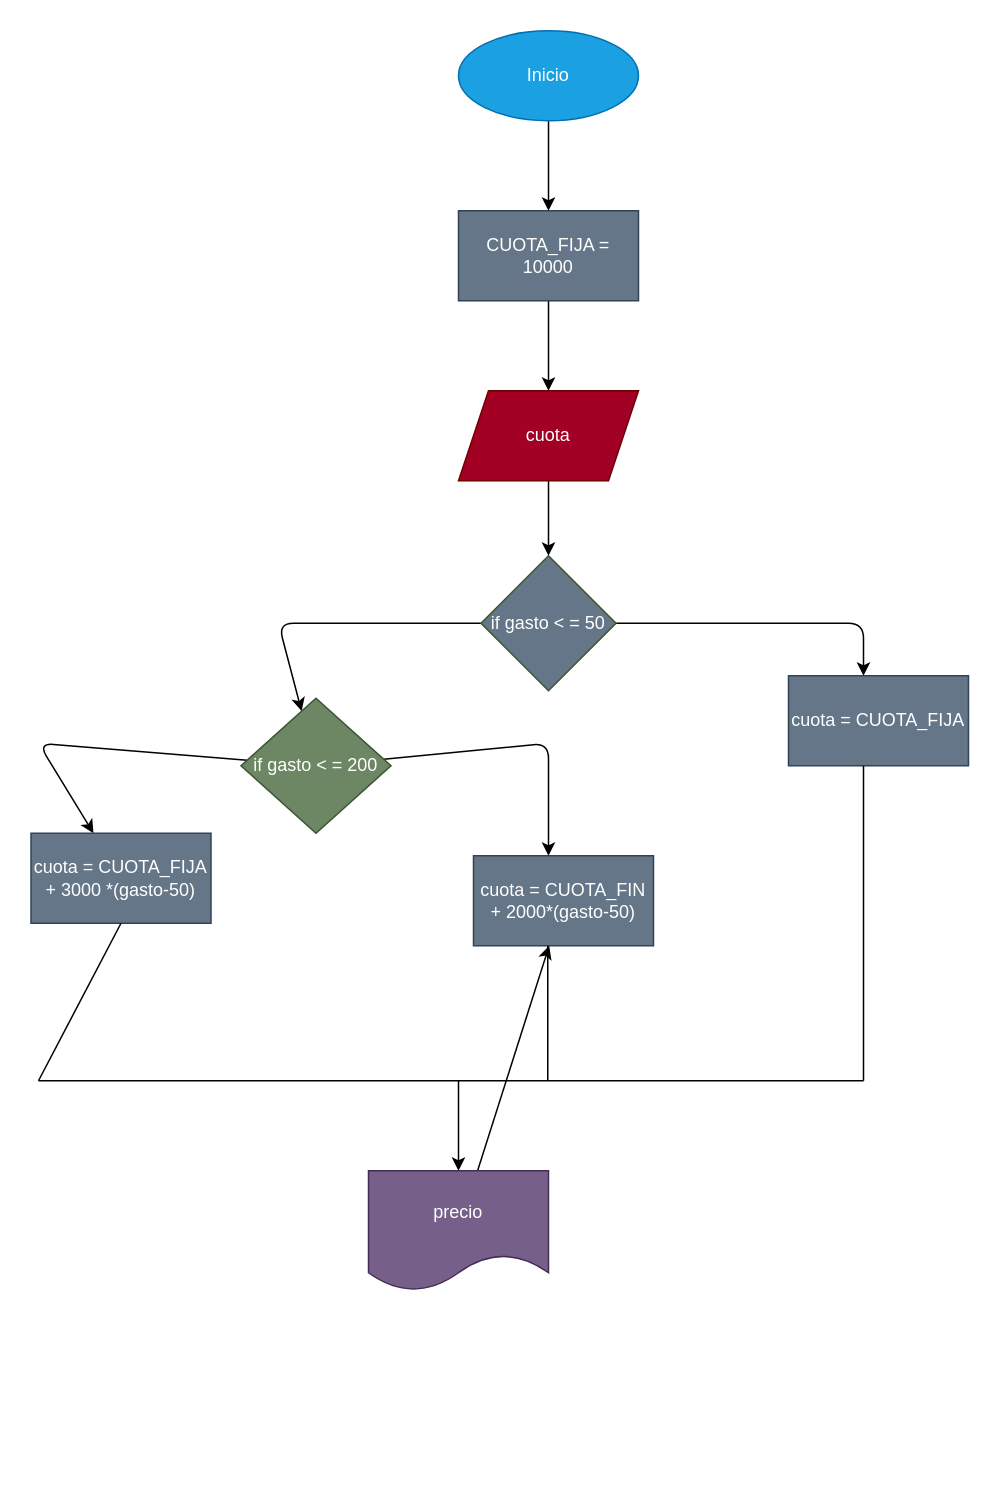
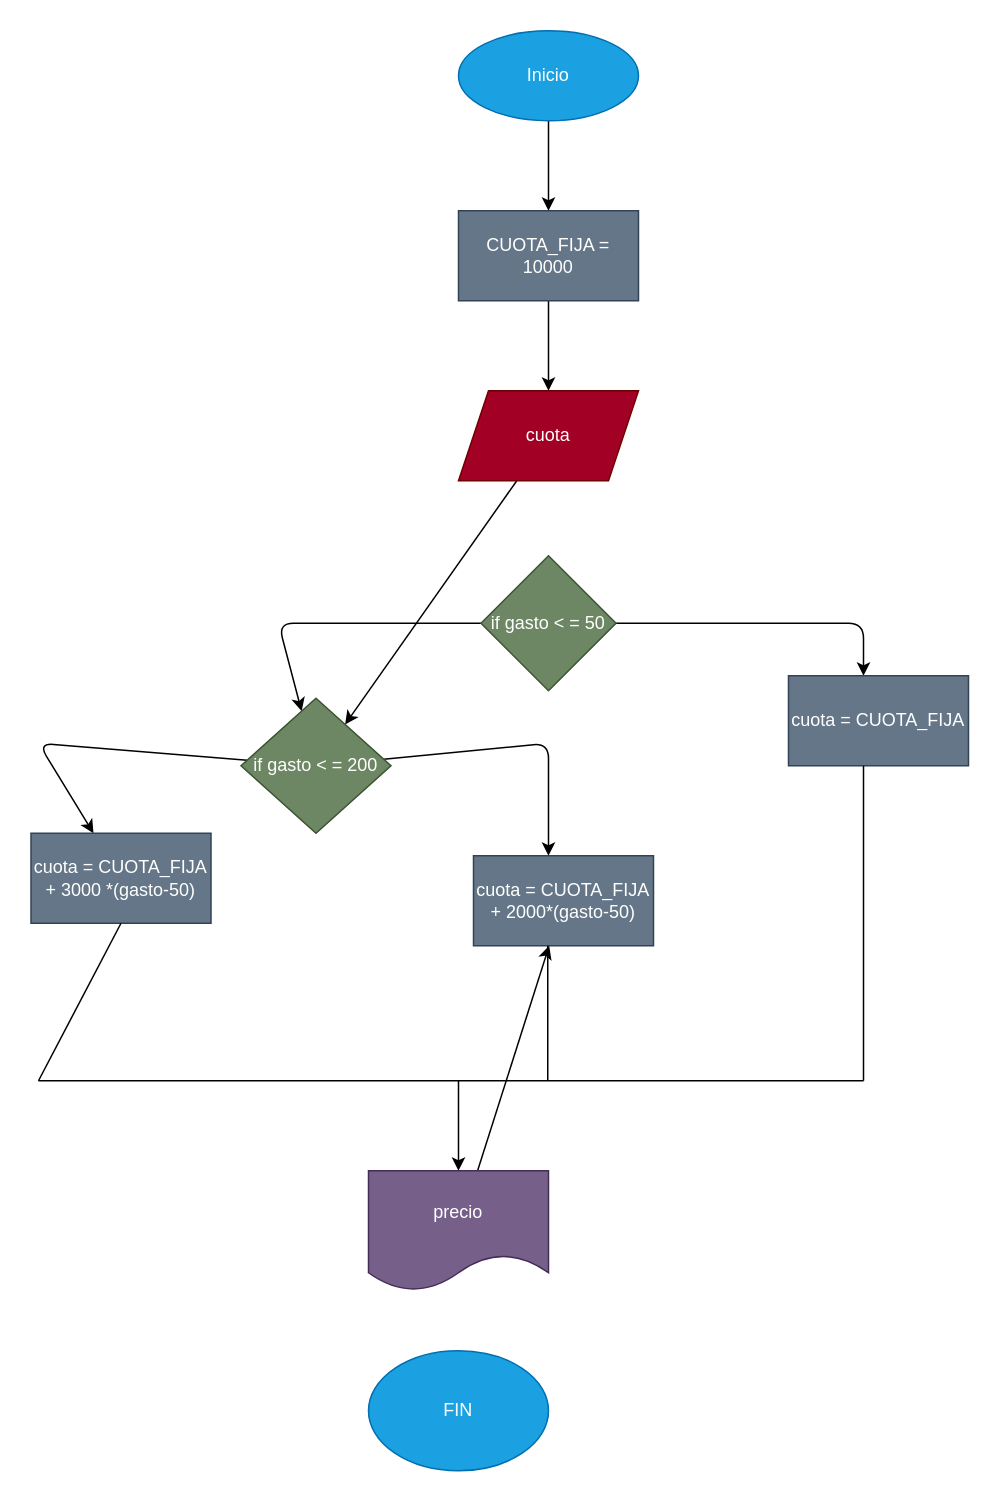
(548, 513) -> (433, 599)
(548, 623) -> (548, 623)
(563, 901) -> (563, 901)
none -> (458, 1411)
